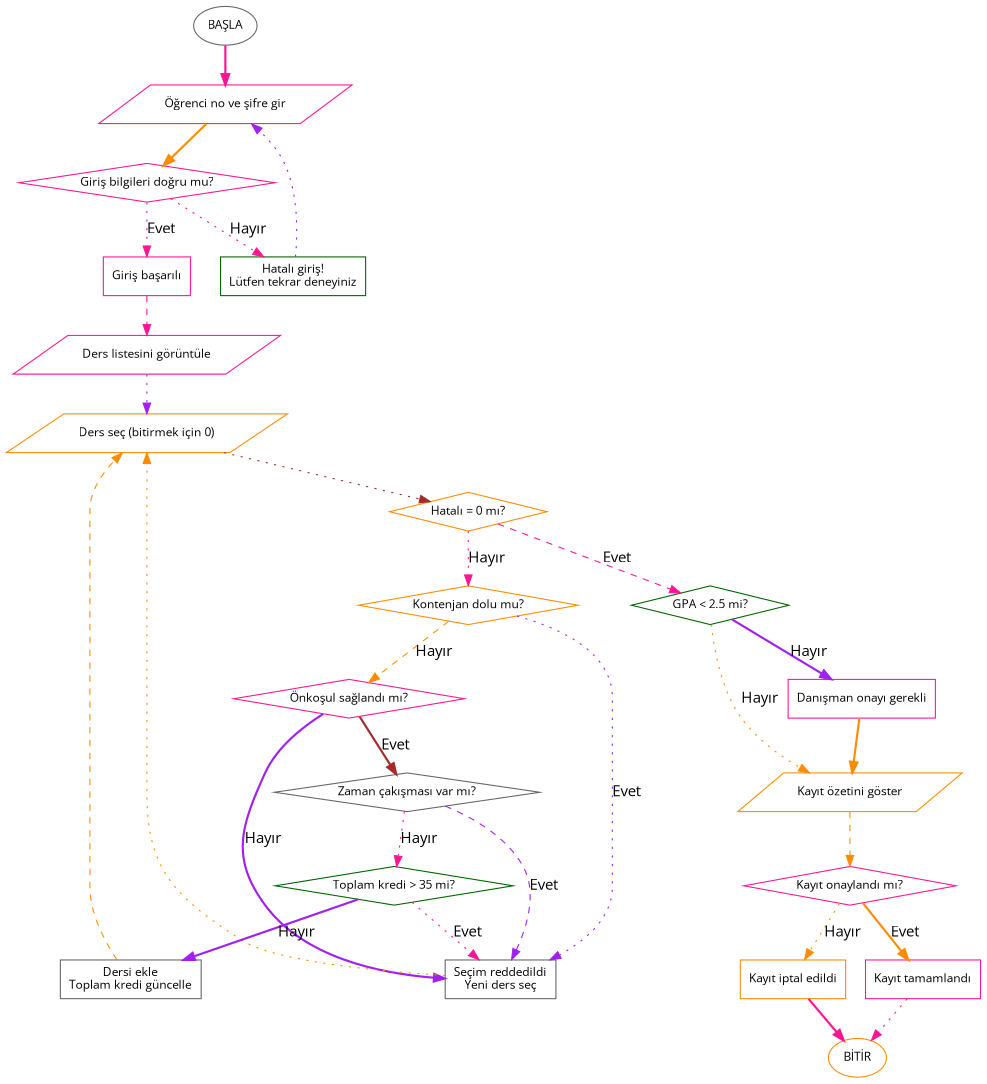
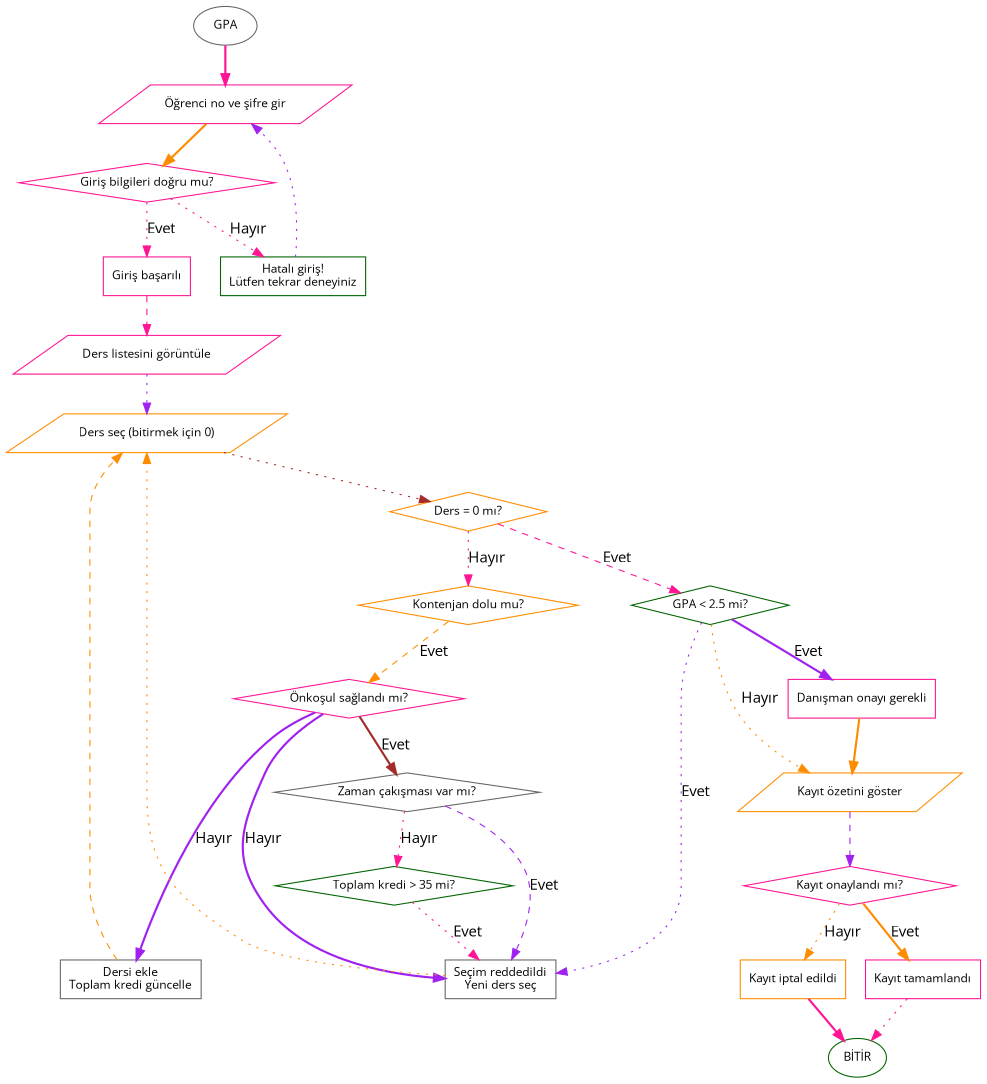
(225, 26) -> (225, 26)
(468, 512) -> (468, 512)
(434, 652) -> (434, 652)
(809, 652) -> (809, 652)
(612, 770) -> (681, 830)
(850, 834) -> (850, 834)
(276, 928) -> (206, 814)
(857, 1058) -> (857, 1058)
